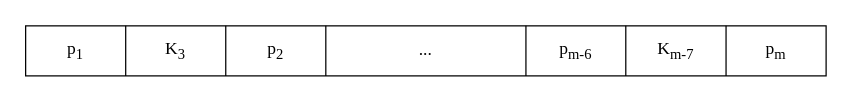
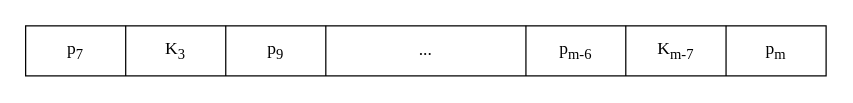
(76, 51) -> (76, 51)
(276, 51) -> (276, 51)
